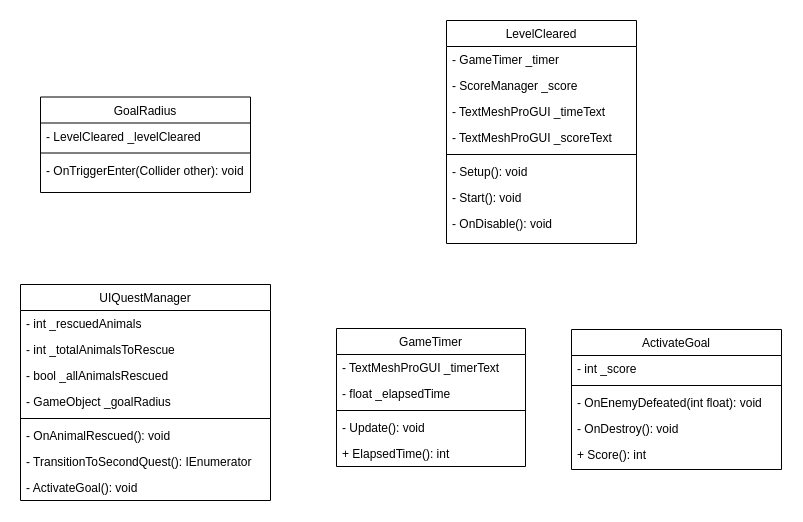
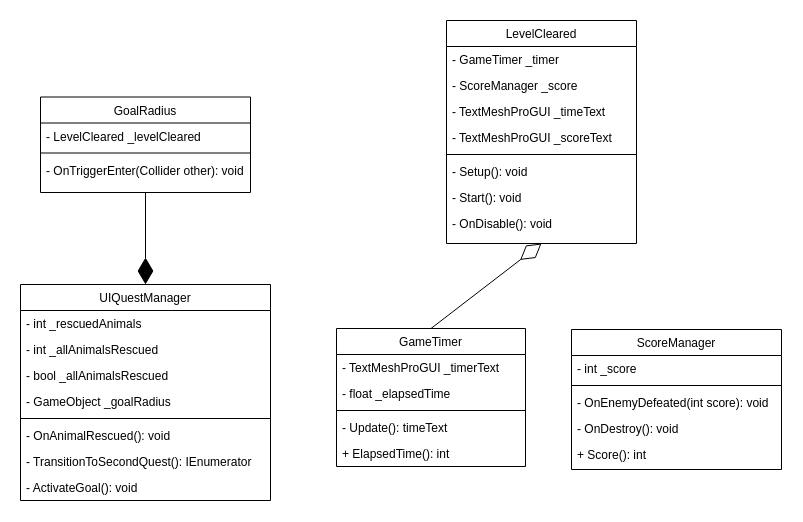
none -> (146, 226)
none -> (476, 294)
(676, 343) -> (676, 343)
(107, 350) -> (96, 350)
(680, 403) -> (682, 403)
(390, 428) -> (403, 428)
